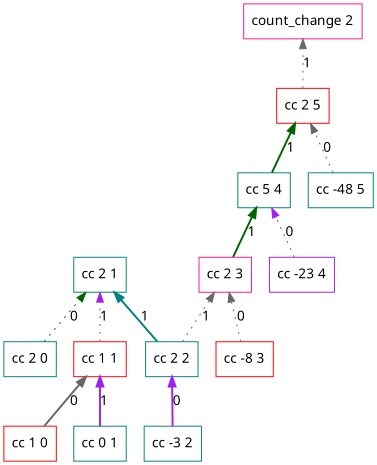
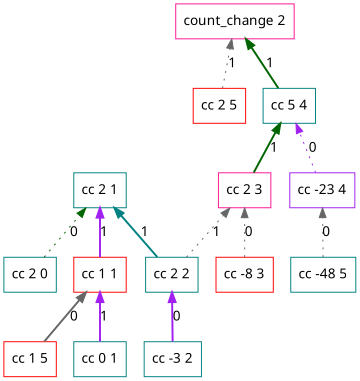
(281, 153) -> (265, 68)
(324, 153) -> (323, 237)
(100, 322) -> (100, 237)
(30, 444) -> (30, 359)
